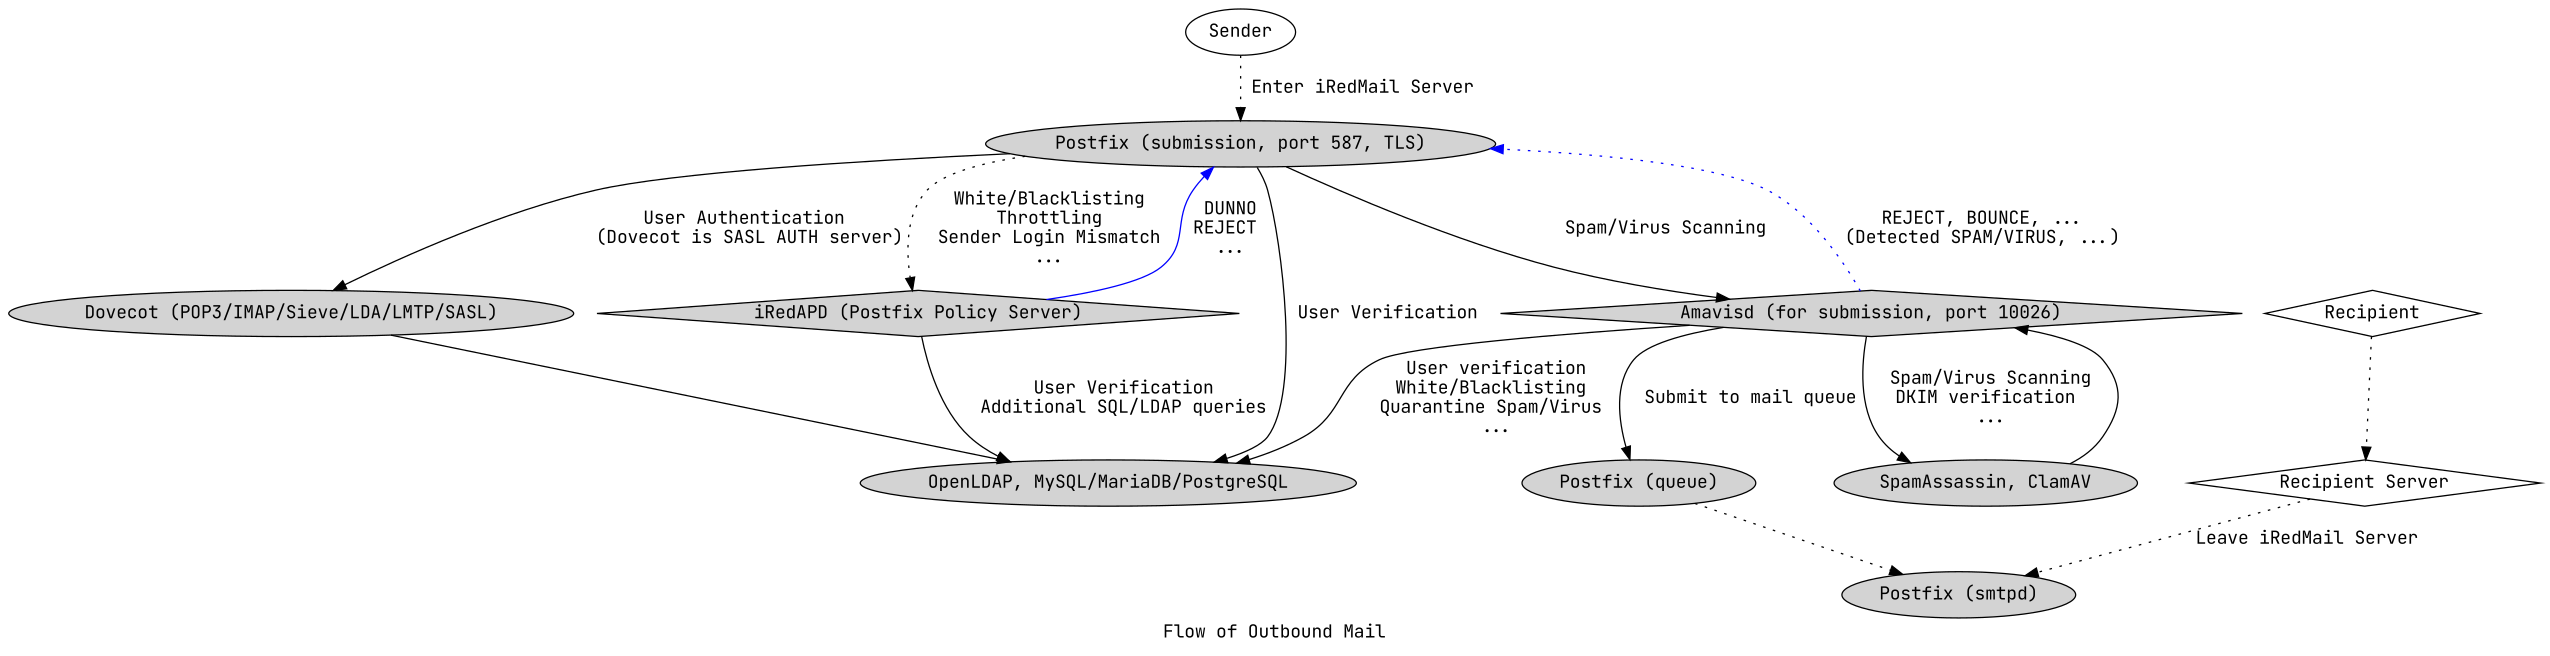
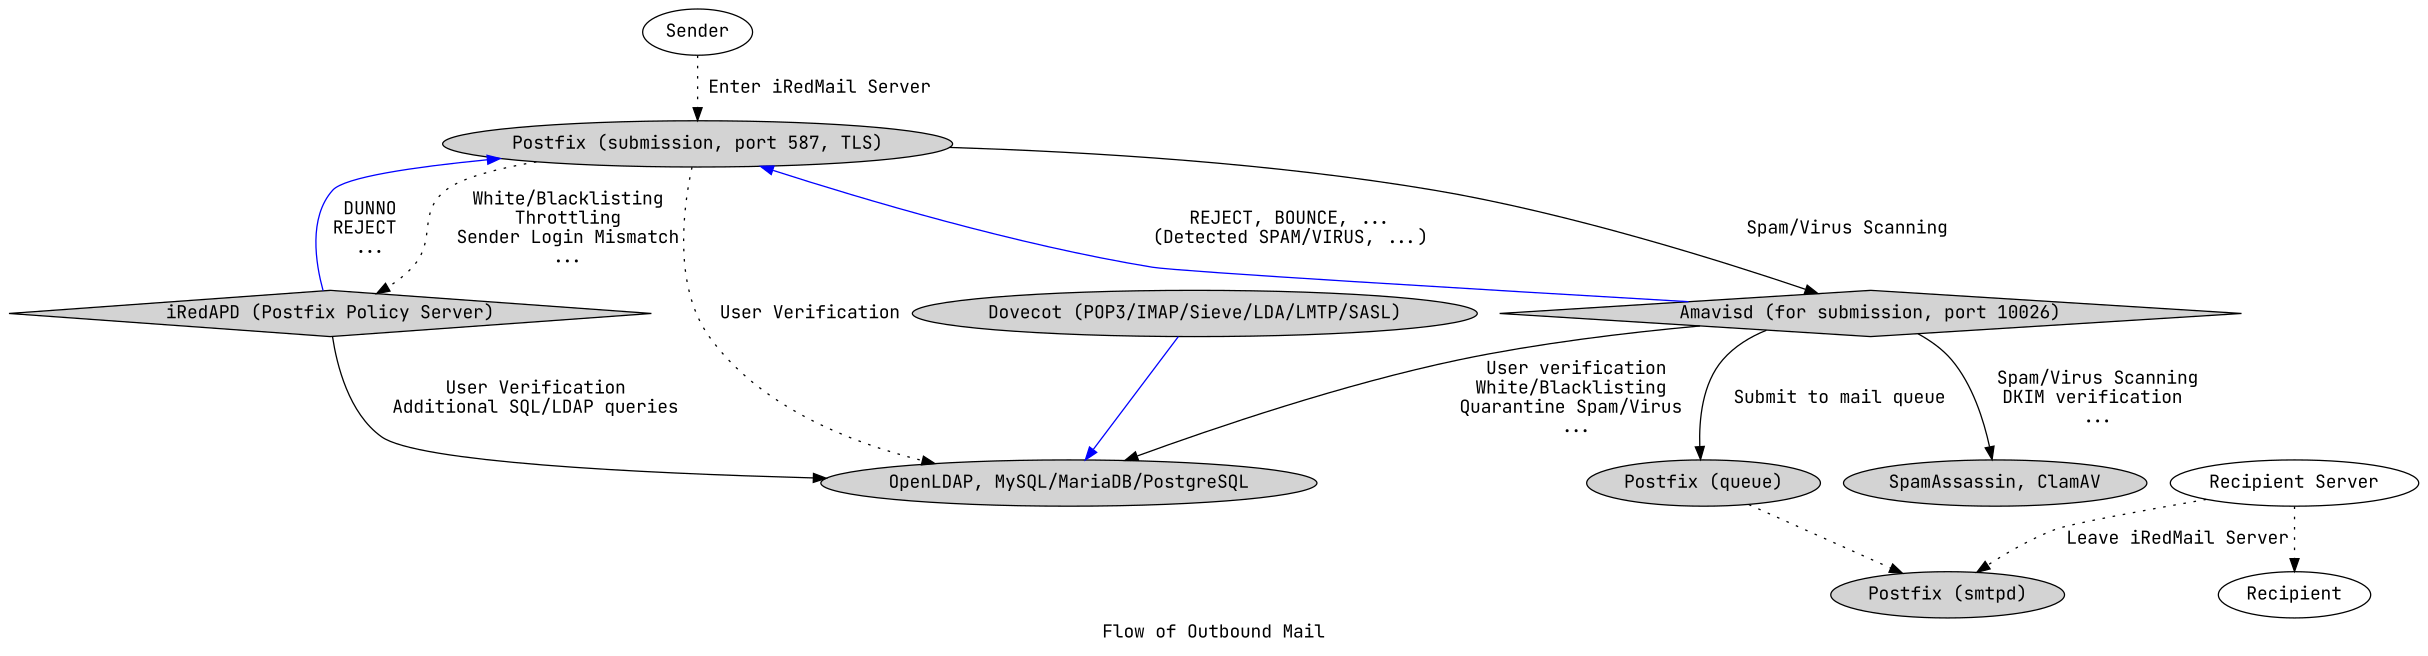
(1706, 171) -> (1225, 273)
(668, 178) -> none
(2372, 313) -> (2295, 595)
(1286, 325) -> (734, 365)
(2115, 379) -> none
(2369, 392) -> (2295, 532)
(694, 397) -> (1136, 393)
(2365, 483) -> (2295, 483)
